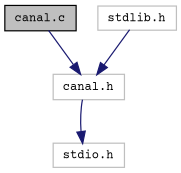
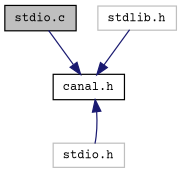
(40, 18) -> (40, 18)
(89, 87) -> (89, 87)
(81, 115) -> (97, 128)
